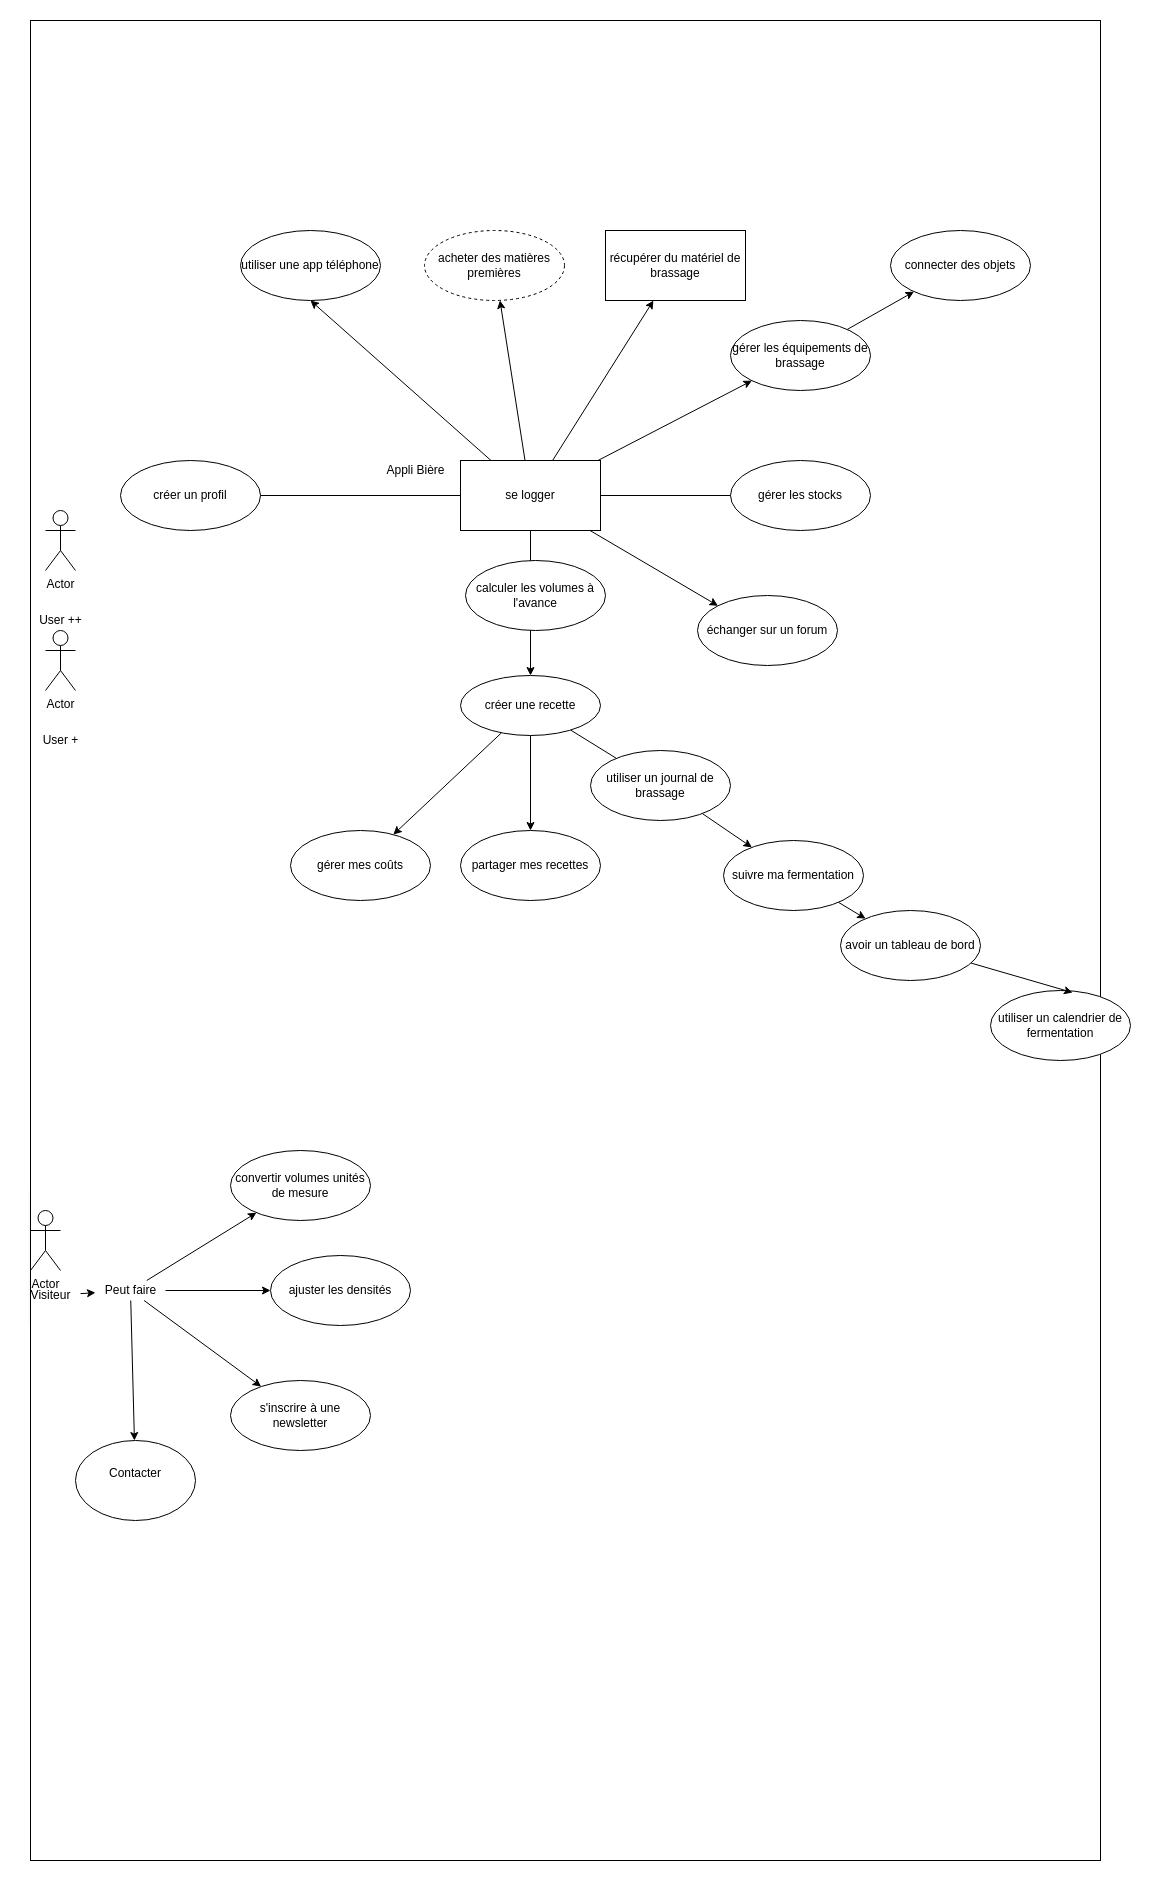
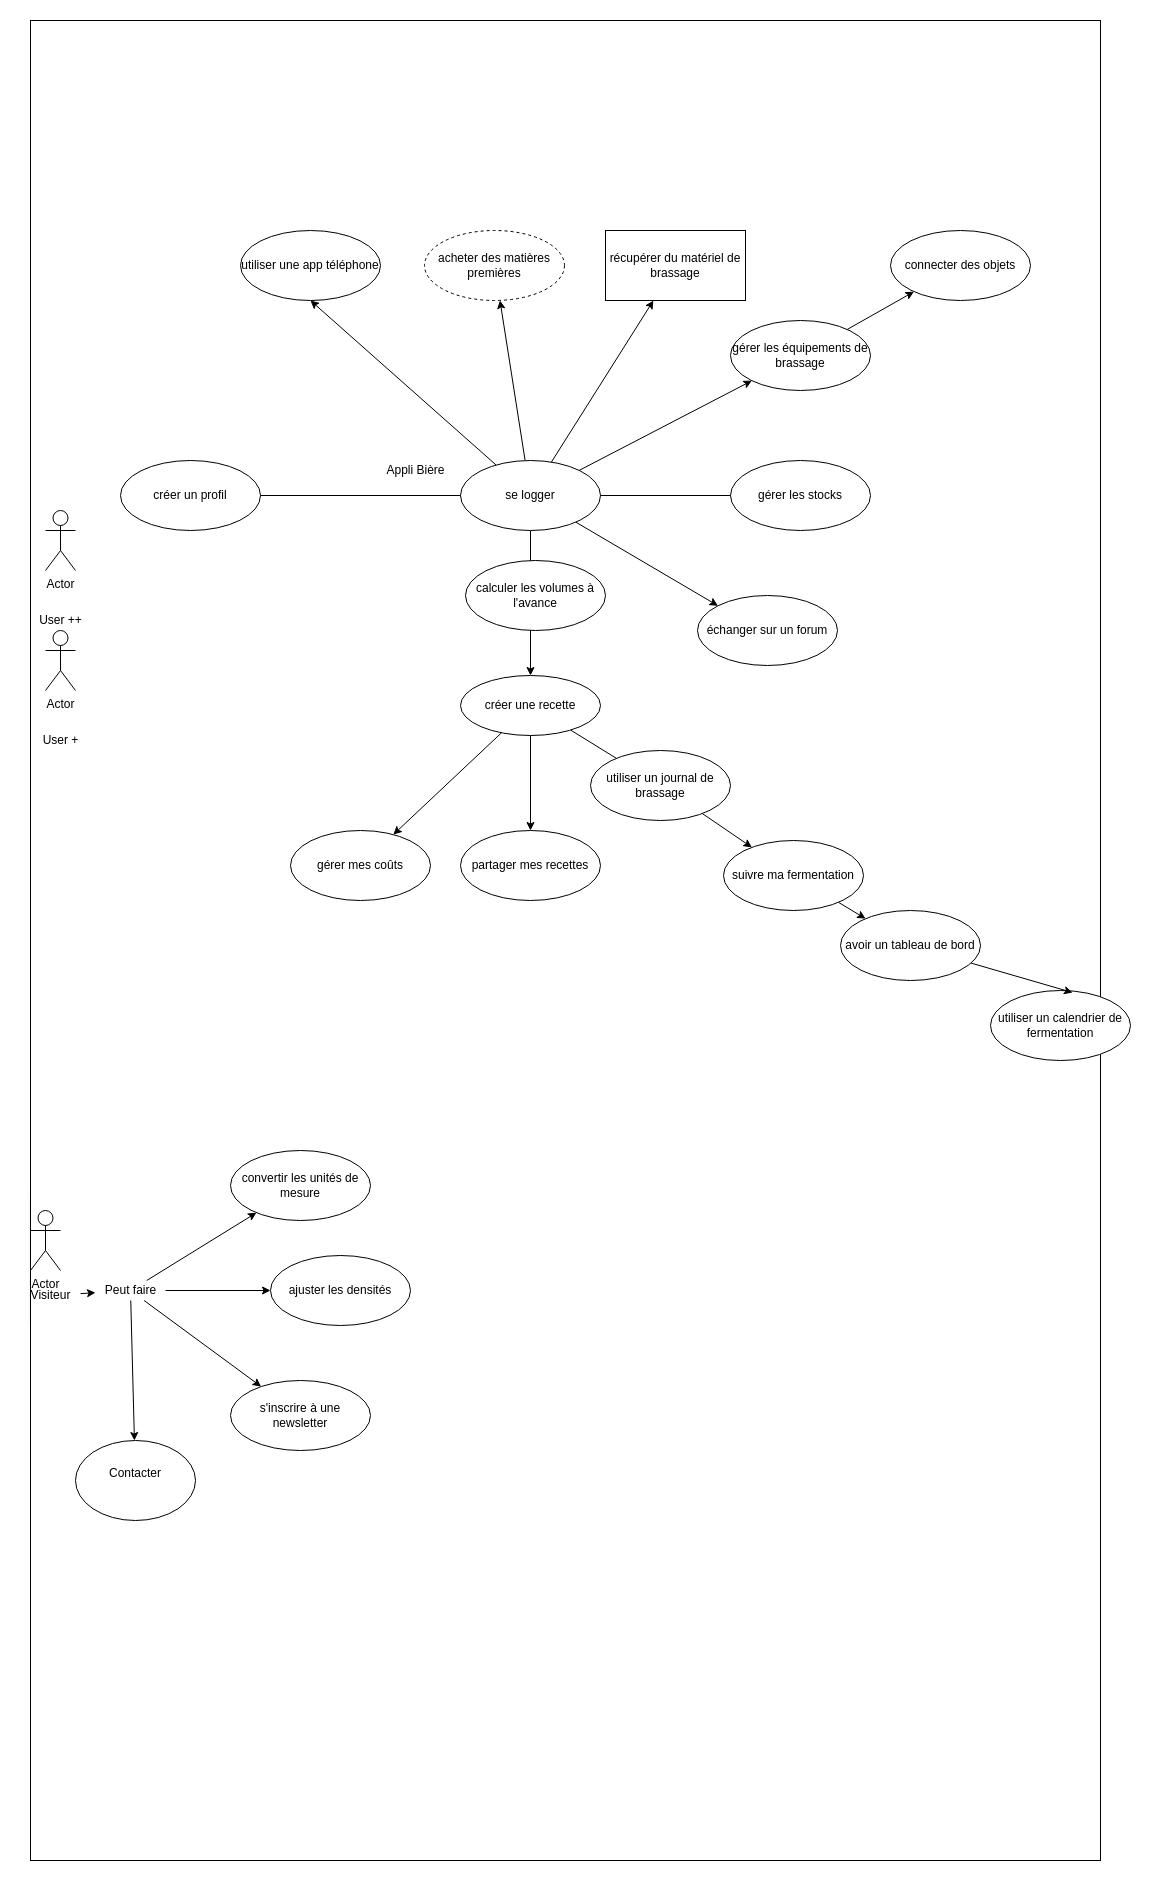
(531, 496) -> (531, 496)
(301, 1186) -> (301, 1186)
